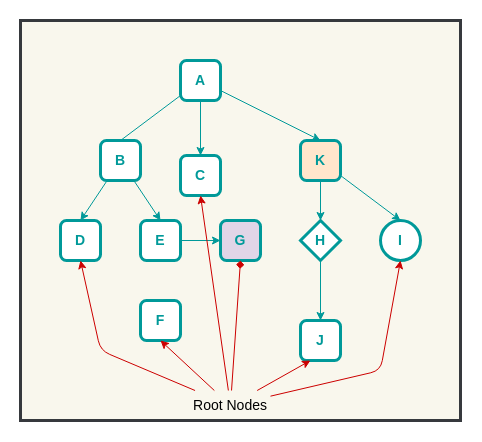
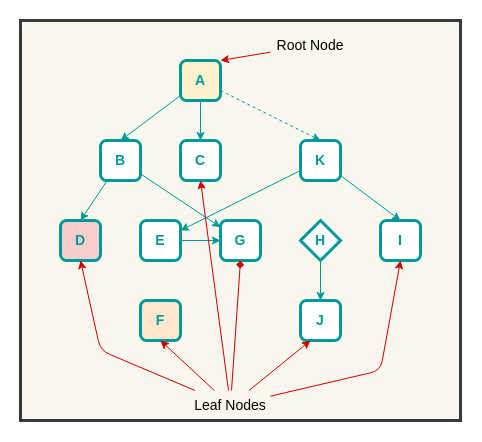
none -> (311, 46)
none -> (249, 56)
(201, 81) -> (201, 81)
(267, 114) -> (267, 114)
(125, 137) -> (127, 135)
(321, 161) -> (321, 161)
(201, 176) -> (201, 161)
(145, 197) -> (177, 198)
(321, 197) -> (244, 199)
(81, 241) -> (81, 241)
(241, 241) -> (241, 241)
(401, 241) -> (401, 241)
(161, 321) -> (161, 321)
(321, 341) -> (321, 321)
(231, 406) -> (231, 406)
